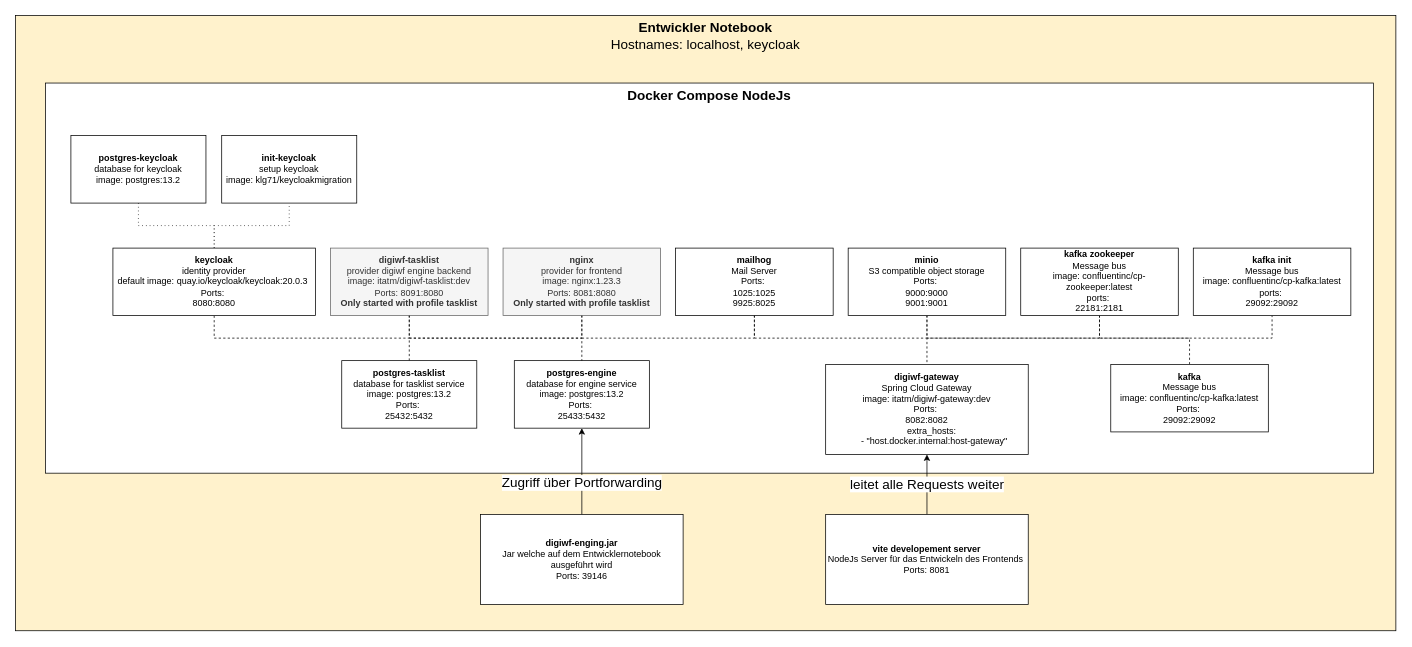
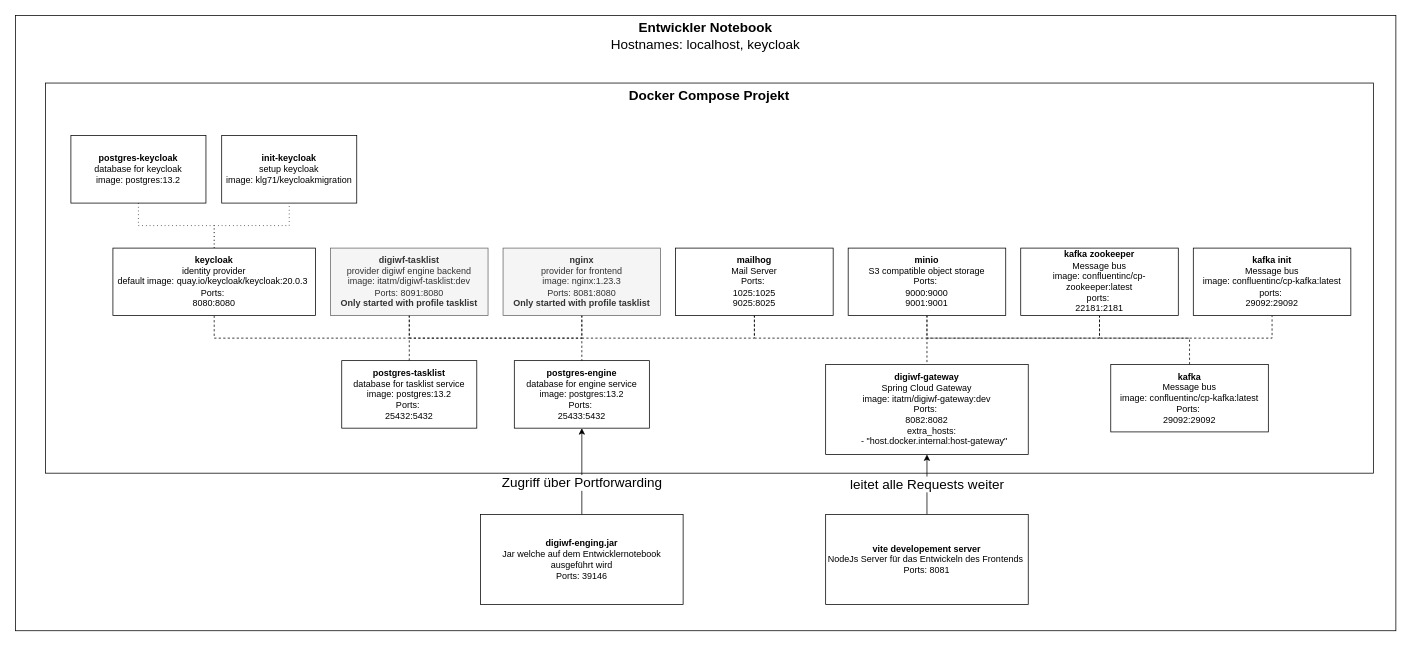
(705, 37) -> (705, 37)
(709, 94) -> (709, 94)
(754, 282) -> (754, 282)
